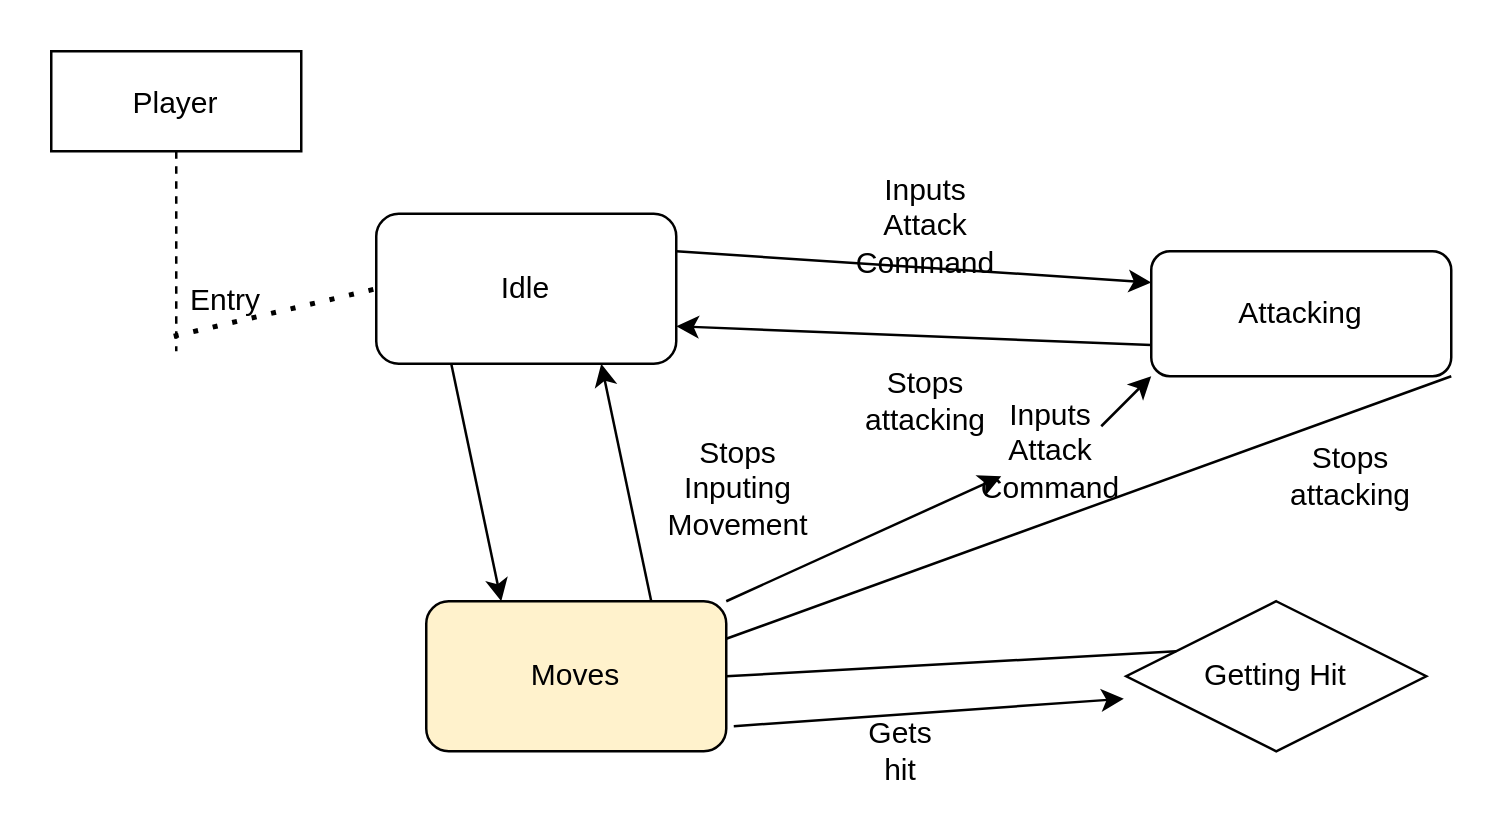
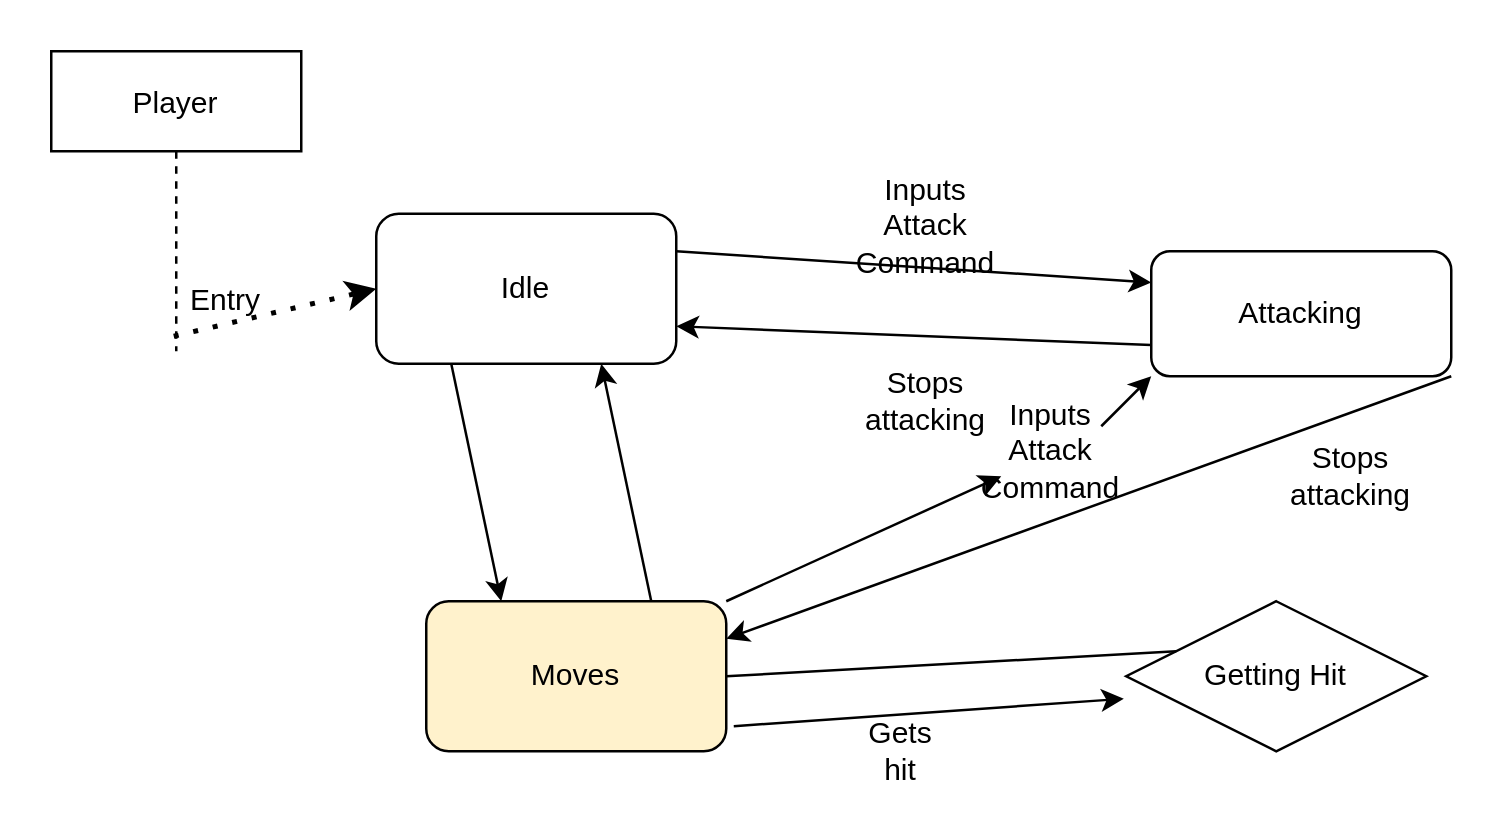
(364, 292) -> (353, 294)
(739, 489) -> none
(738, 635) -> (743, 633)
